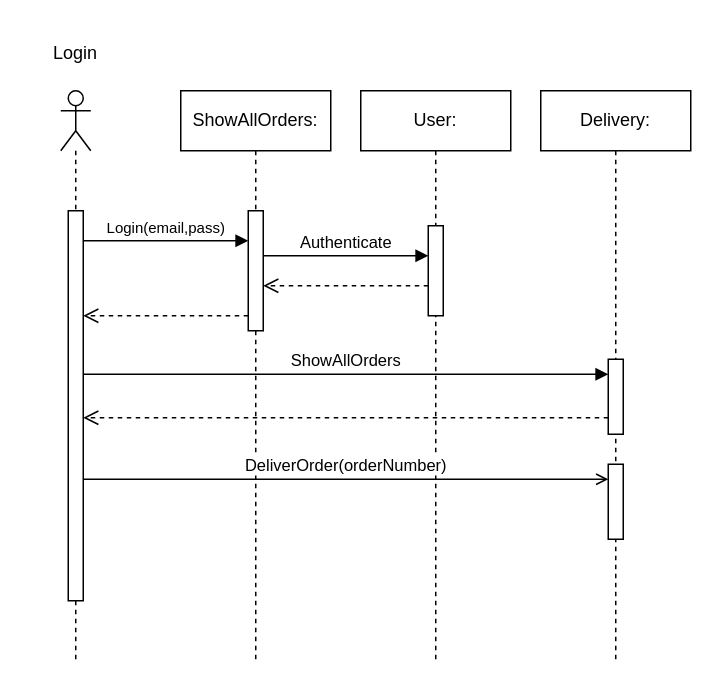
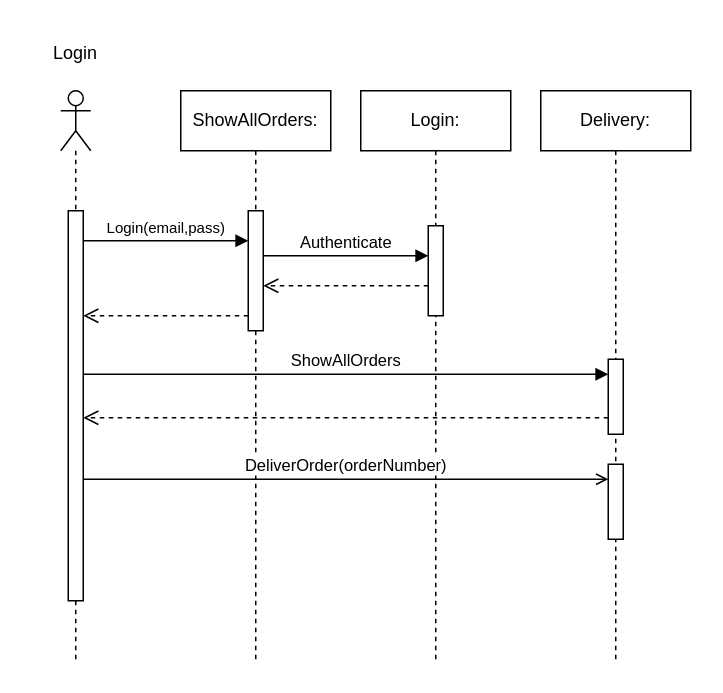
(436, 121) -> (436, 121)
